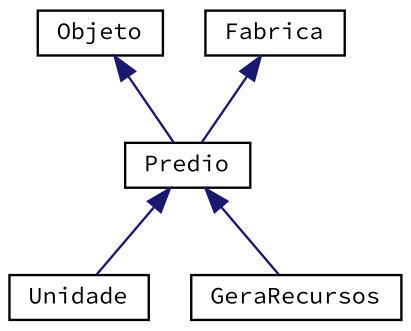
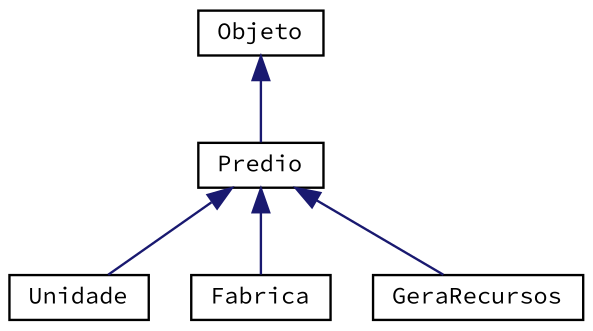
(224, 109) -> (261, 244)
